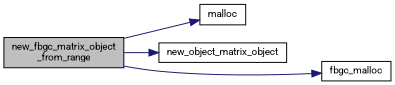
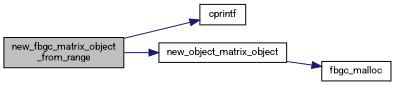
(223, 15) -> (223, 15)
(218, 75) -> (299, 63)
